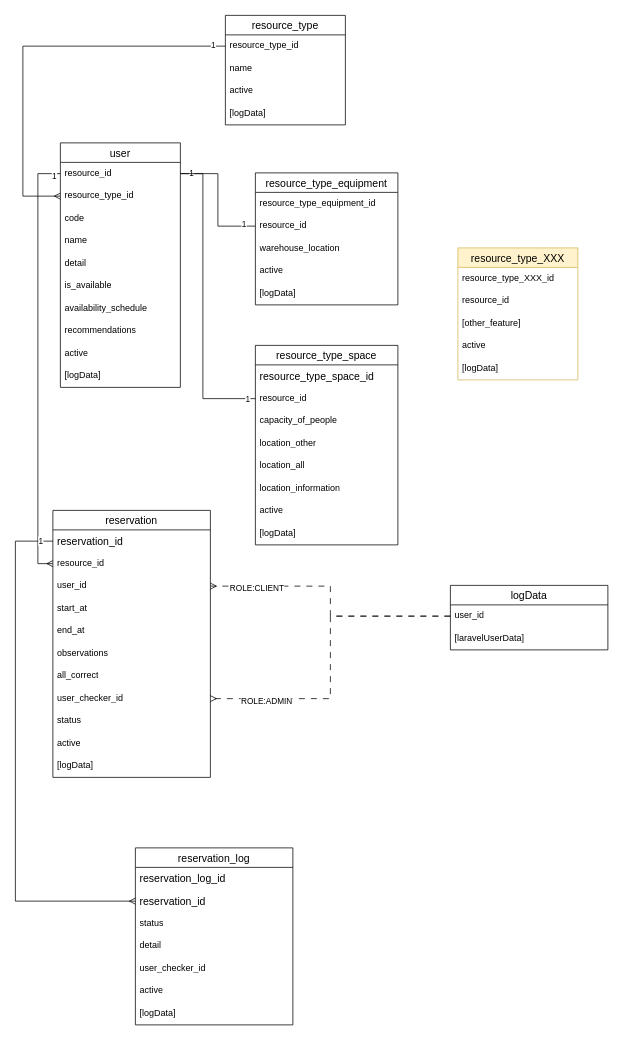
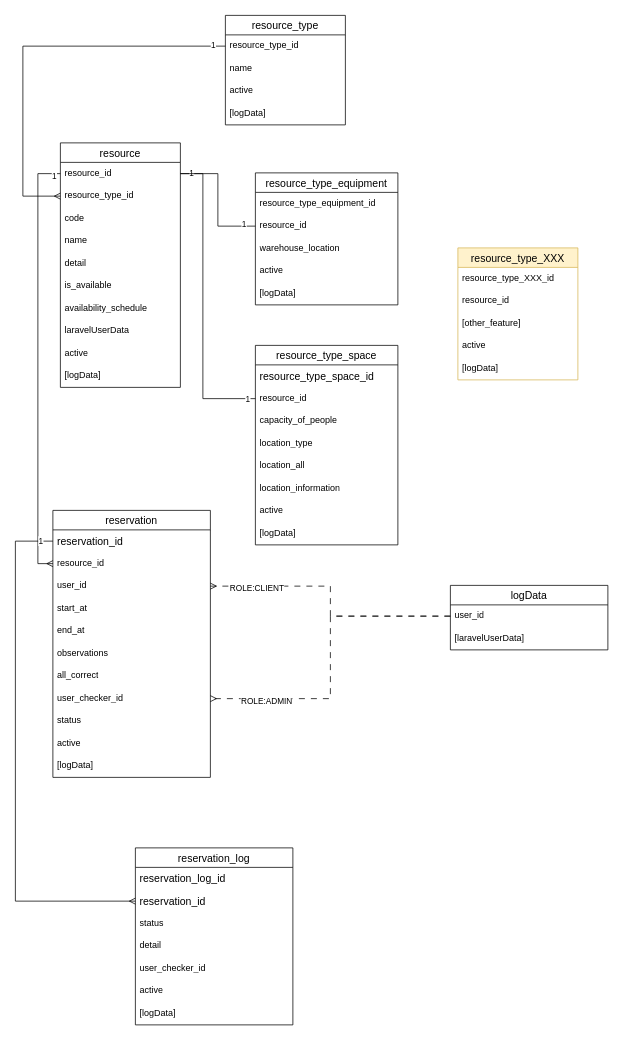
(120, 153) -> (120, 153)
(102, 331) -> (100, 331)
(293, 443) -> (290, 443)
